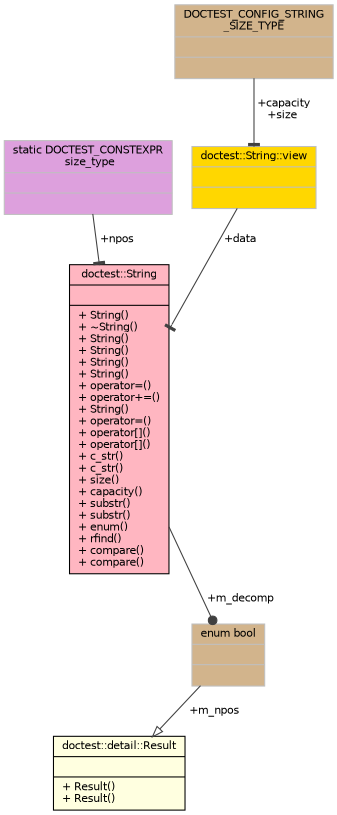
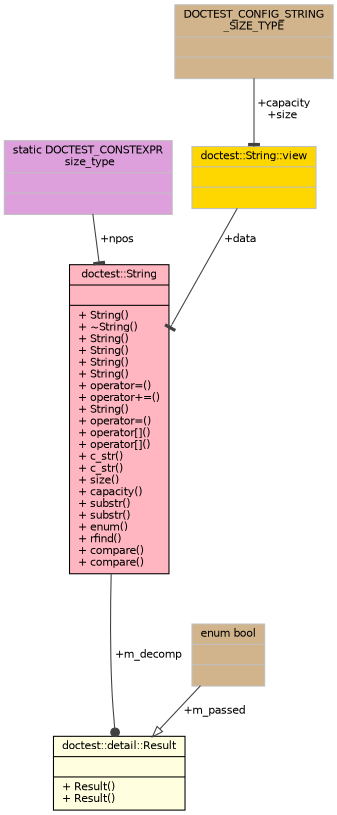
(190, 572) -> (111, 651)
(213, 711) -> (213, 711)
